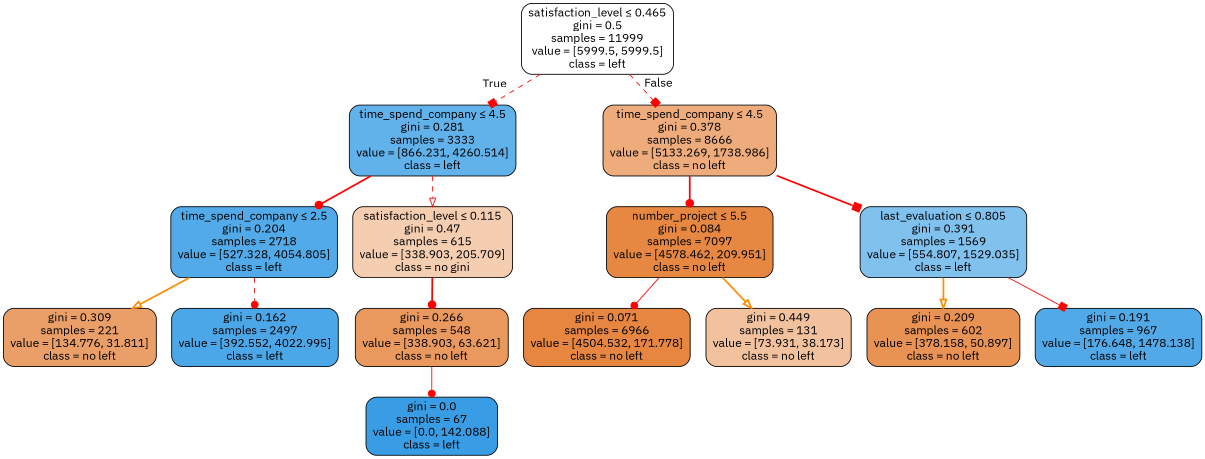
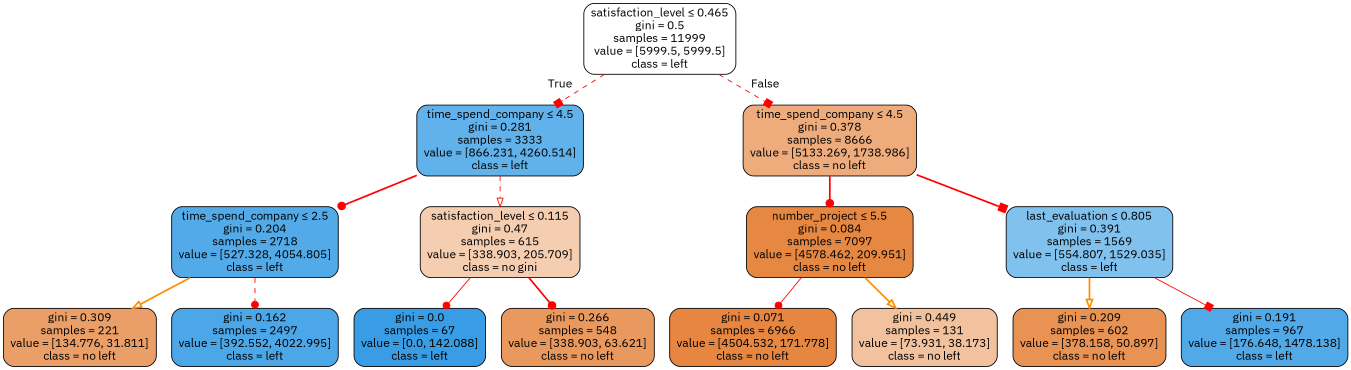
(432, 378) -> (459, 290)
